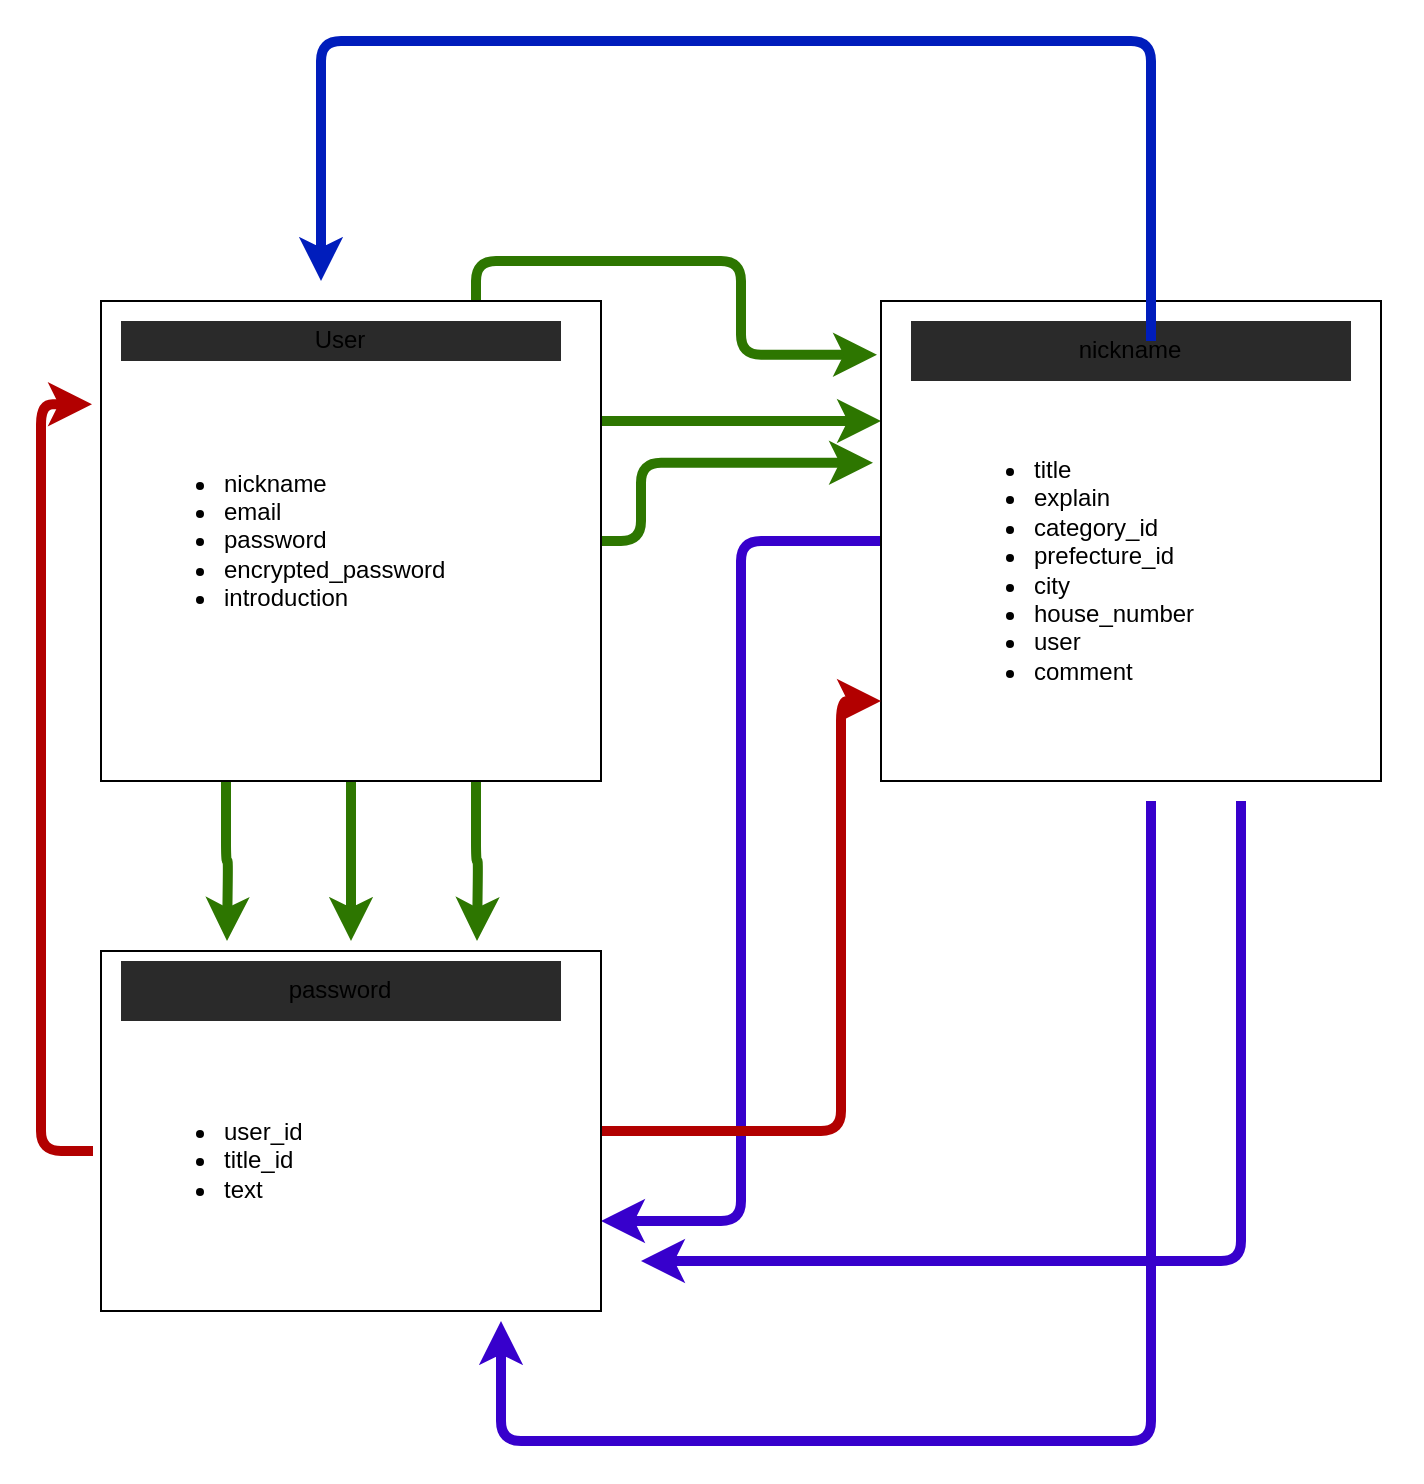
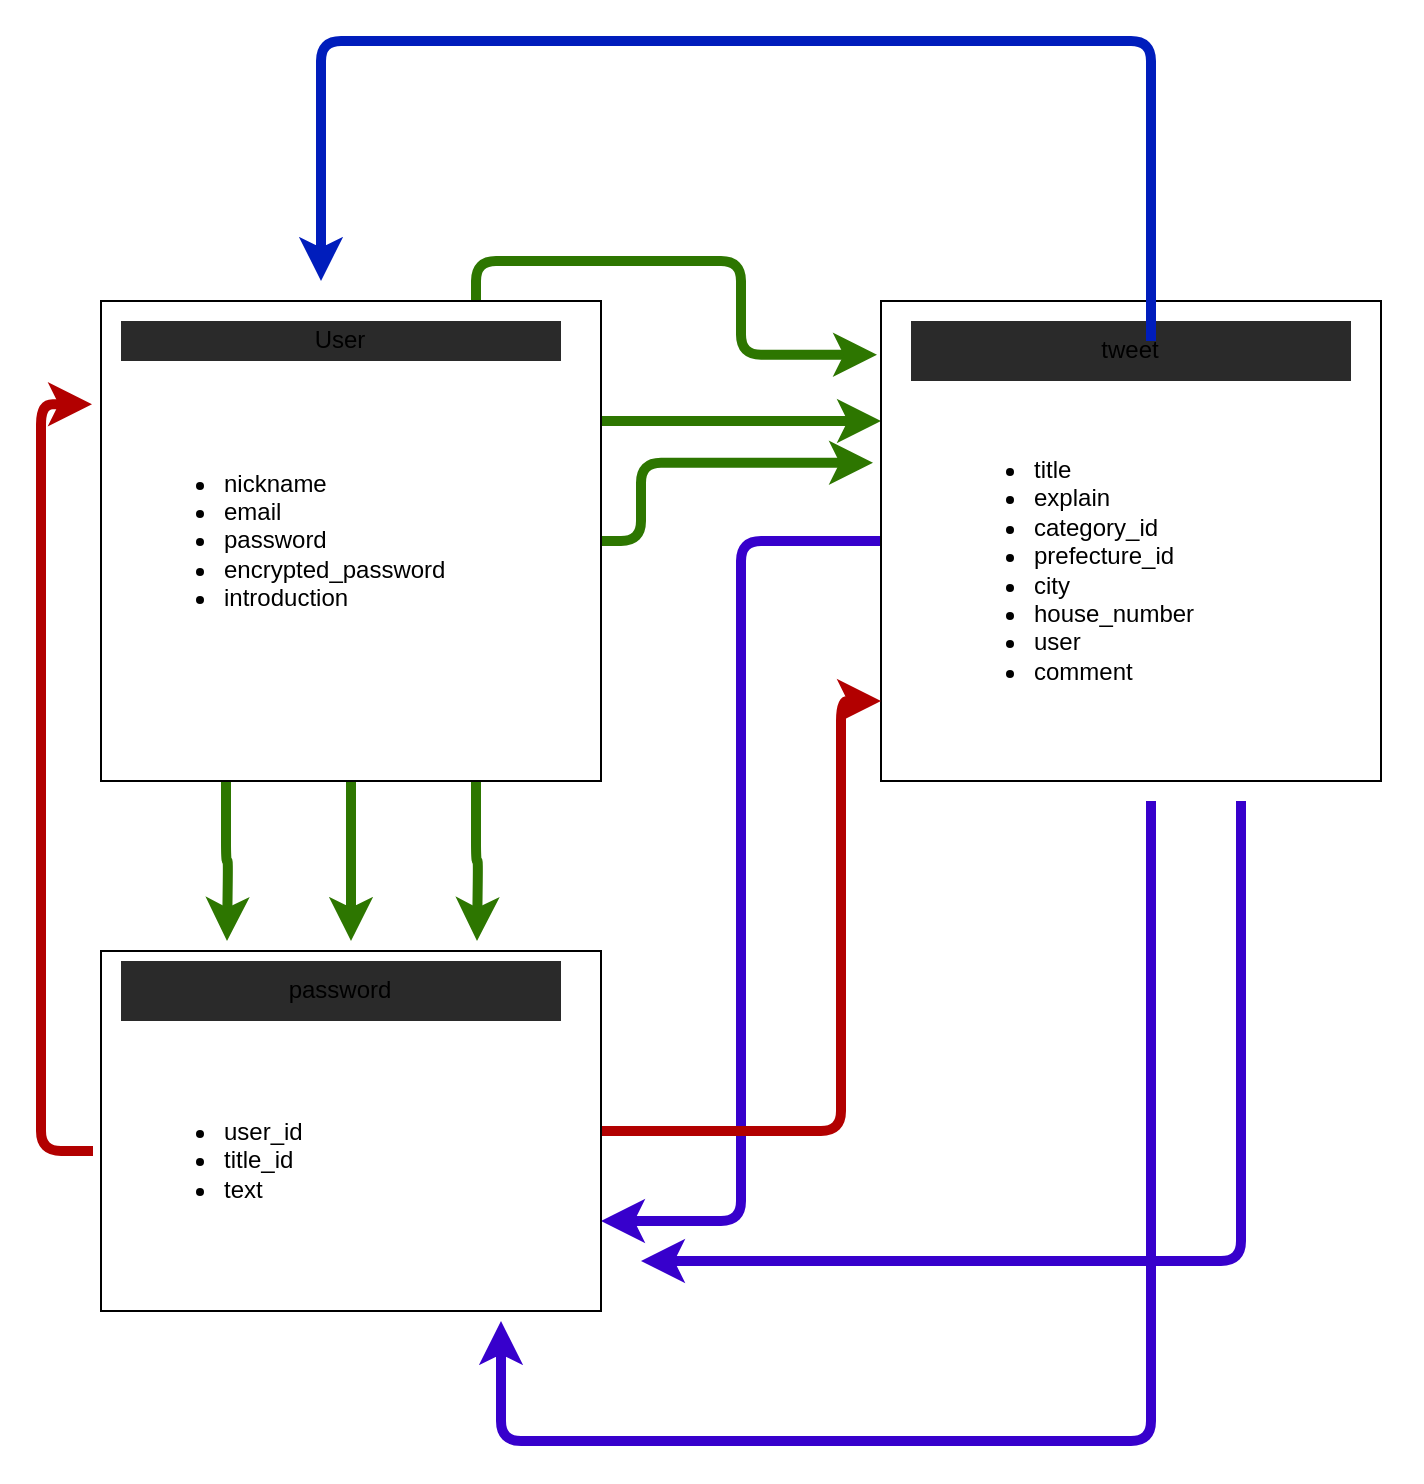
(1131, 351) -> (1131, 351)
